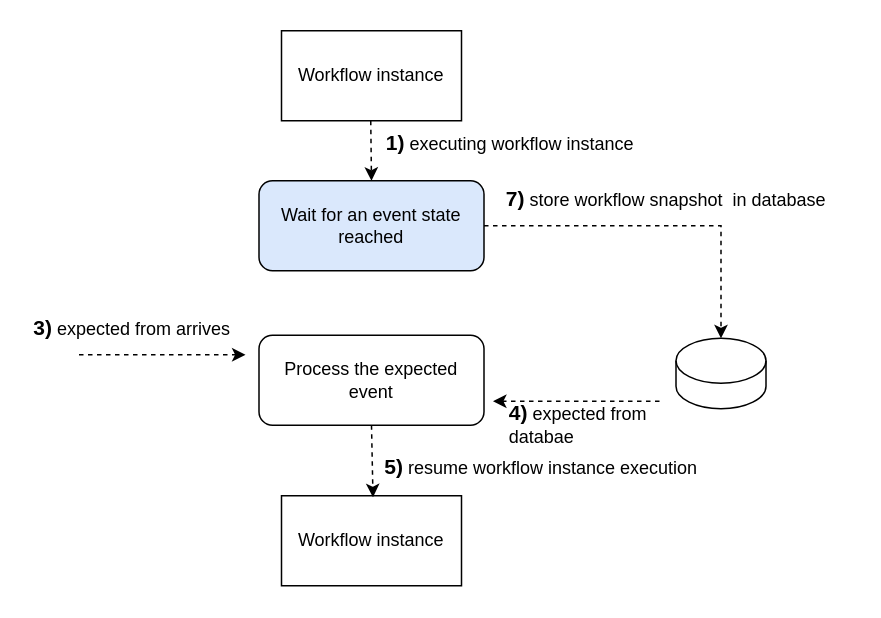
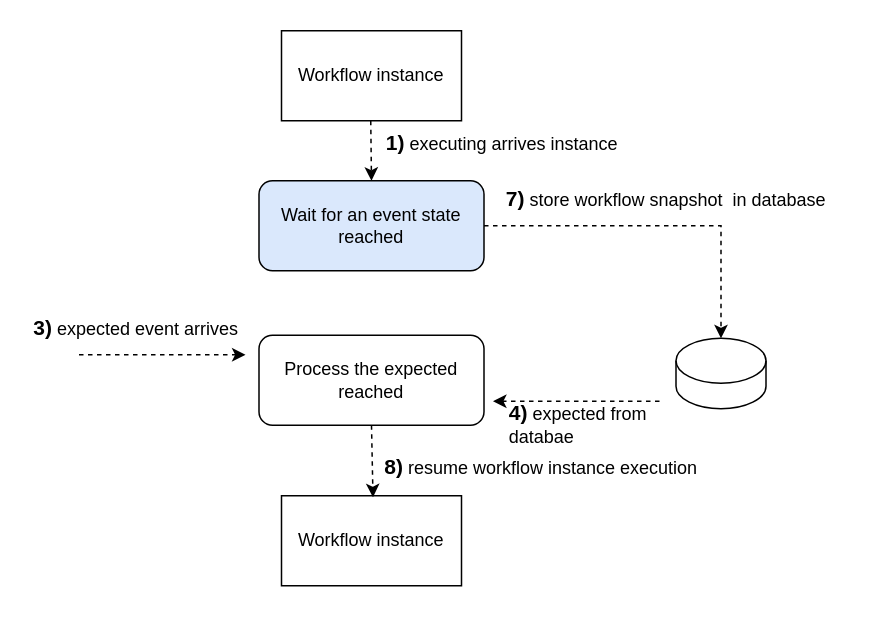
(523, 143) -> (521, 143)
(145, 328) -> (150, 328)
(371, 380) -> (371, 380)
(556, 467) -> (556, 467)
